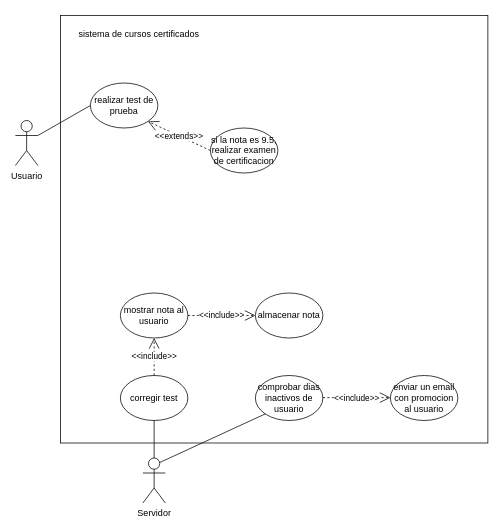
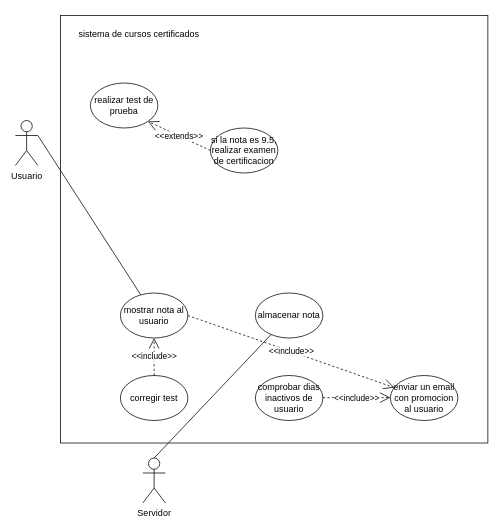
(64, 120) -> (89, 215)
(220, 315) -> (290, 351)
(213, 438) -> none
(154, 440) -> (213, 396)
